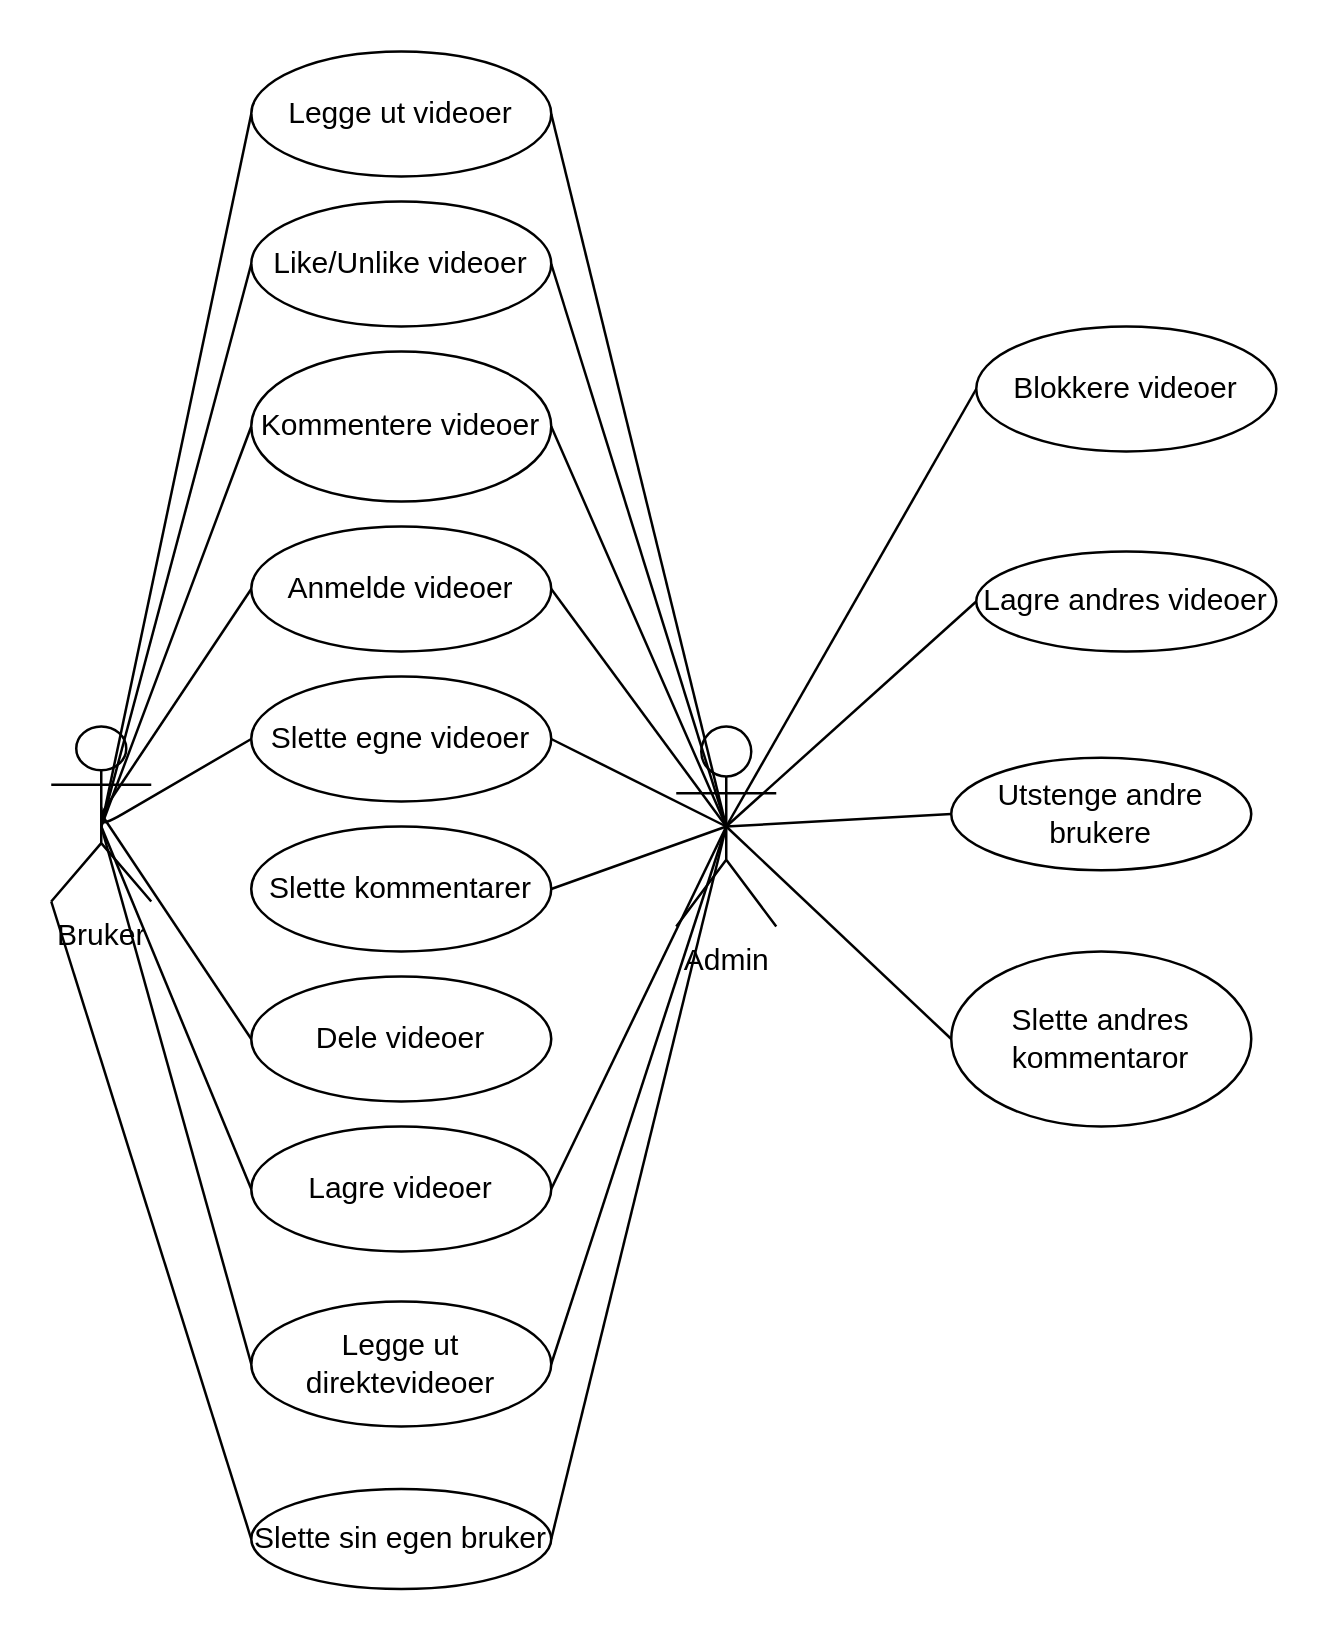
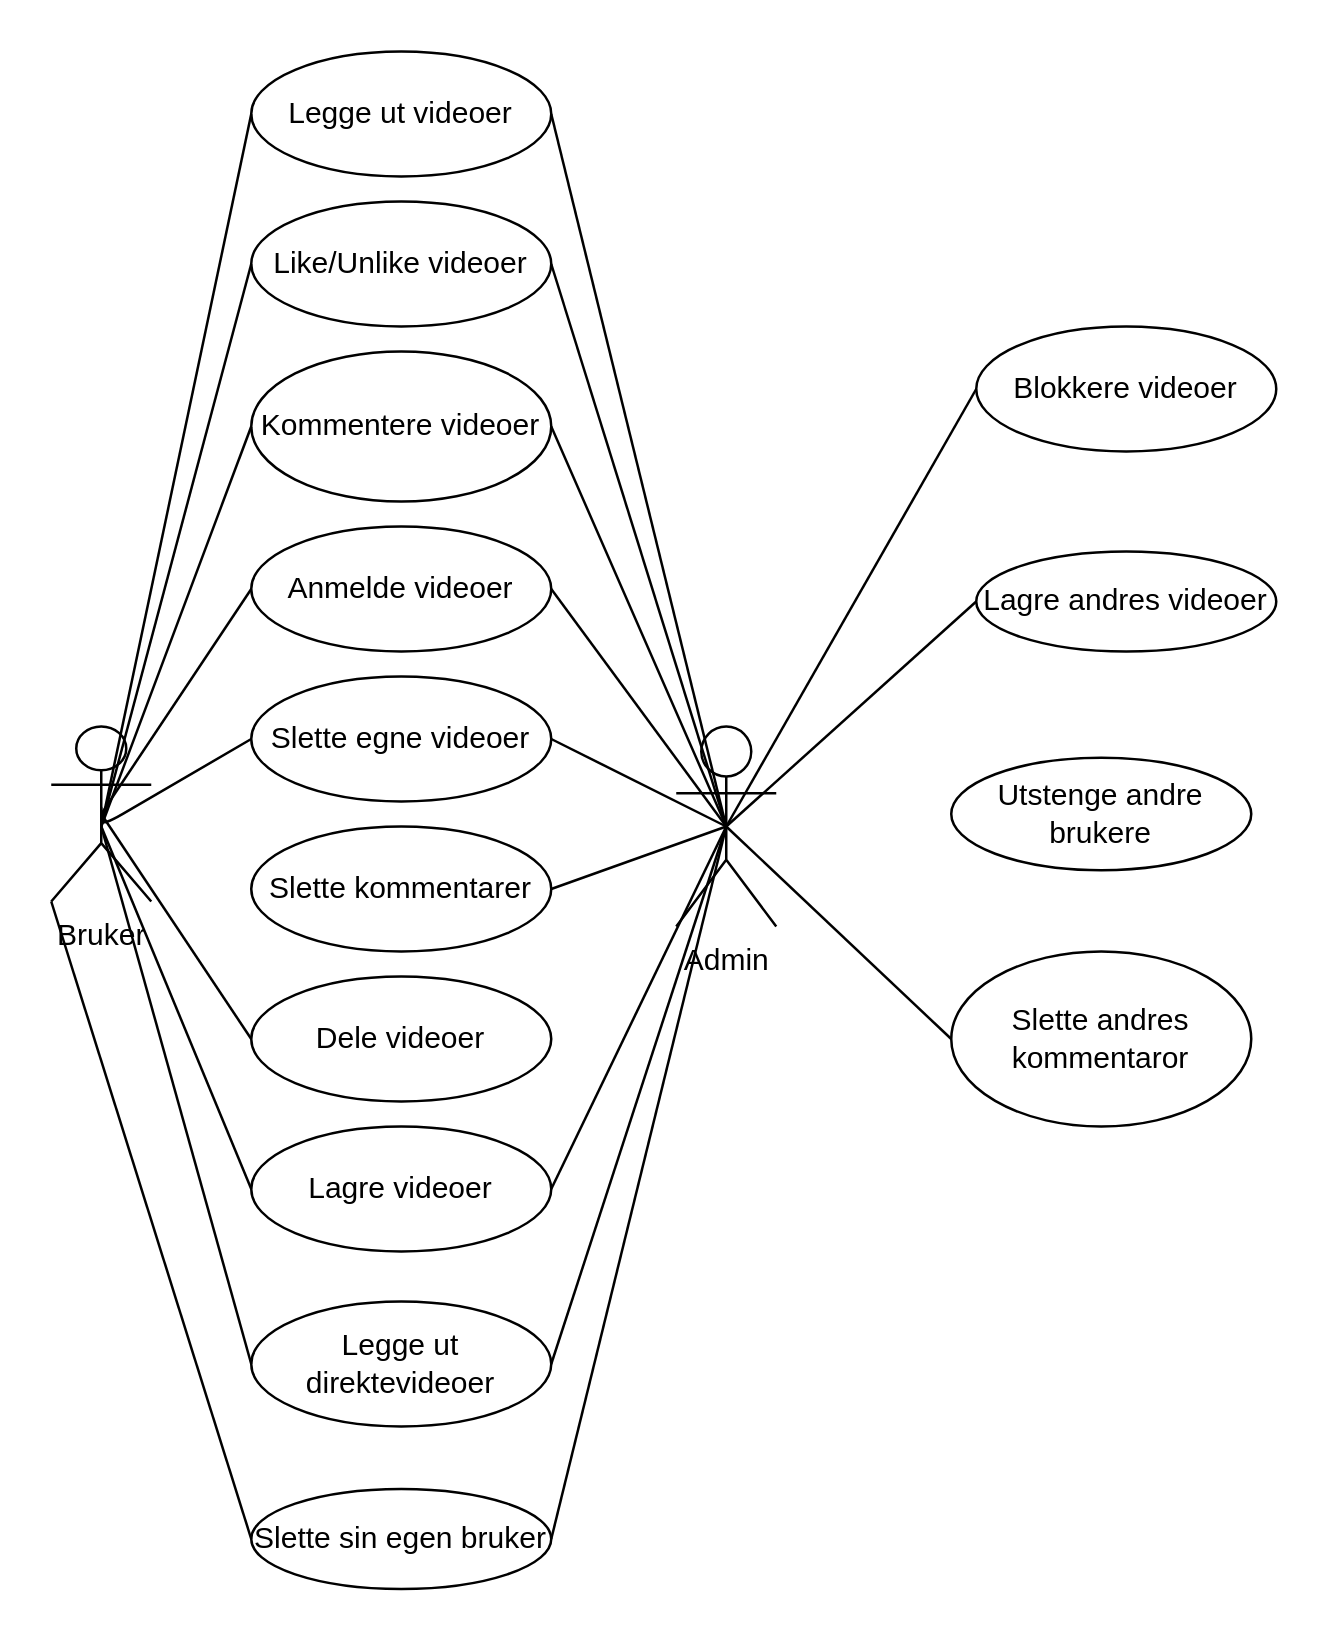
(854, 819) -> none
